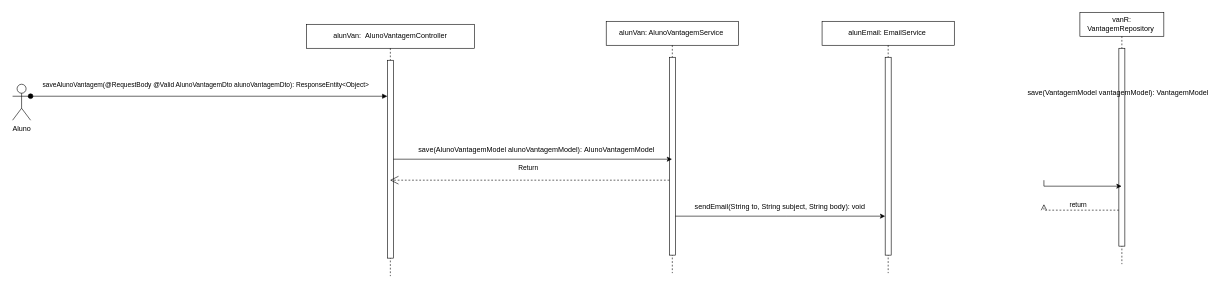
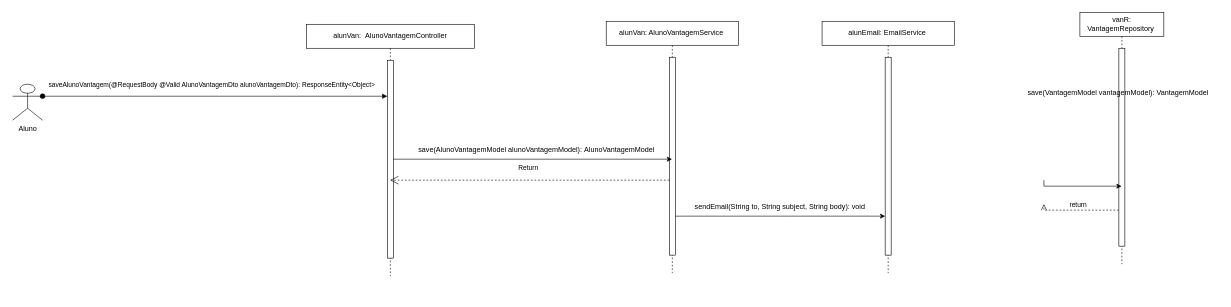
(21, 102) -> (27, 102)
